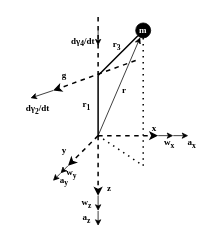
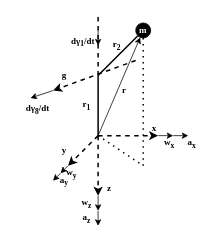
(83, 42) -> (83, 42)
(117, 45) -> (117, 45)
(38, 109) -> (38, 109)
